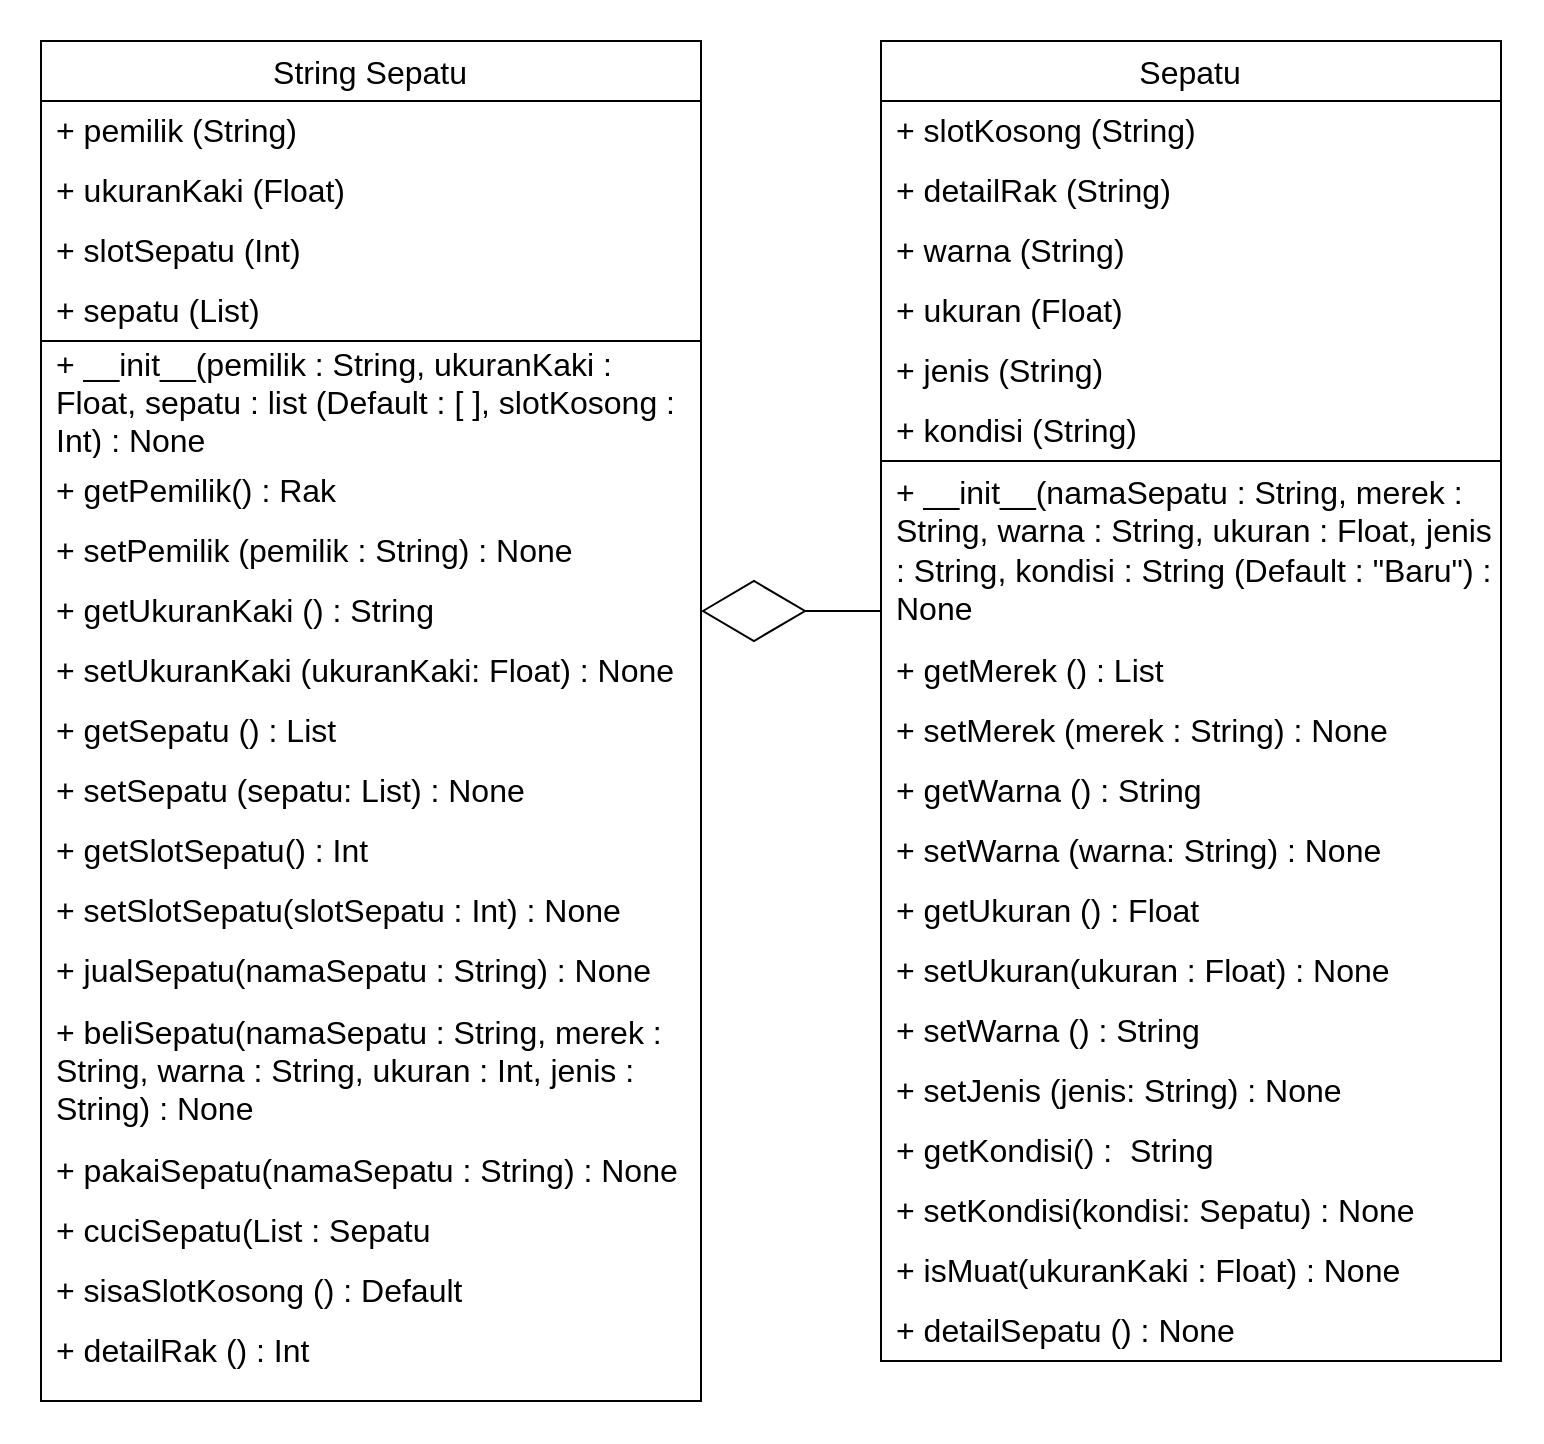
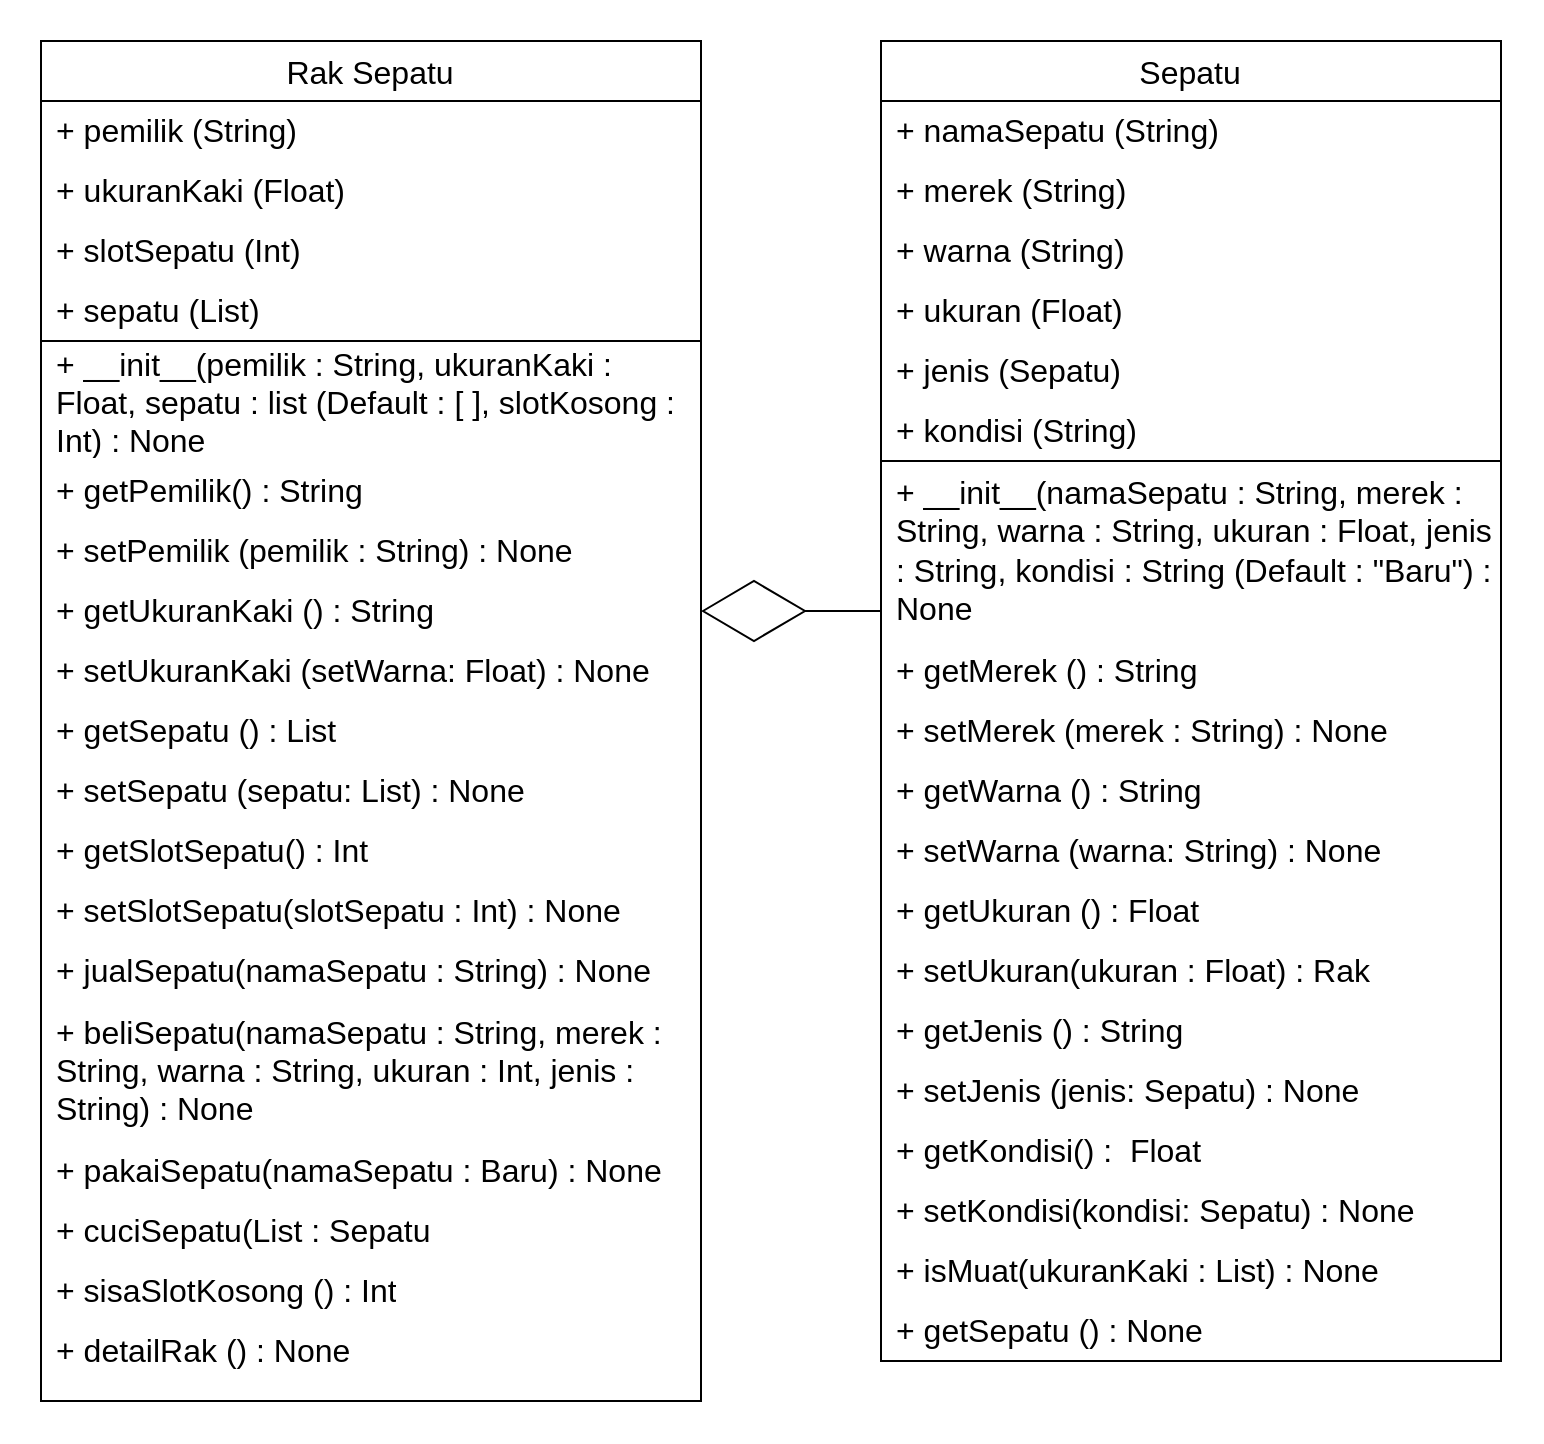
(370, 73) -> (370, 73)
(1069, 131) -> (1073, 131)
(1055, 191) -> (1028, 191)
(1024, 371) -> (1028, 371)
(207, 491) -> (230, 491)
(379, 671) -> (378, 671)
(1051, 671) -> (1069, 671)
(1168, 971) -> (1159, 971)
(1069, 1031) -> (1065, 1031)
(1151, 1091) -> (1155, 1091)
(1083, 1151) -> (1074, 1151)
(379, 1171) -> (373, 1171)
(1169, 1271) -> (1160, 1271)
(284, 1291) -> (252, 1291)
(1083, 1331) -> (1064, 1331)
(207, 1351) -> (216, 1351)
